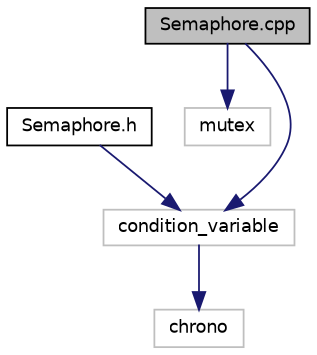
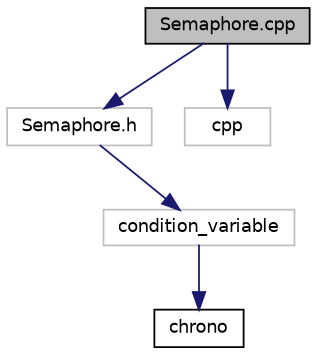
(290, 124) -> (162, 71)
(79, 127) -> (79, 127)
(228, 127) -> (228, 127)
(199, 328) -> (199, 328)
